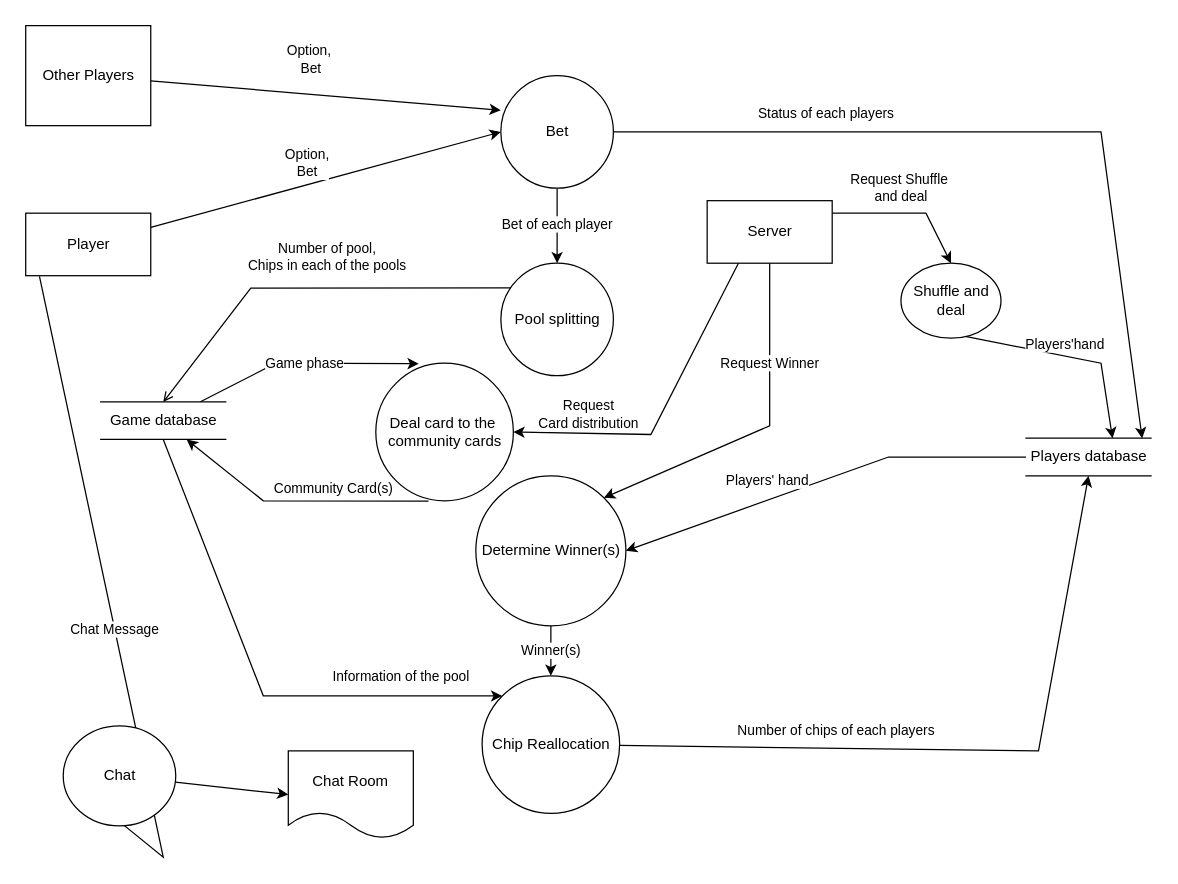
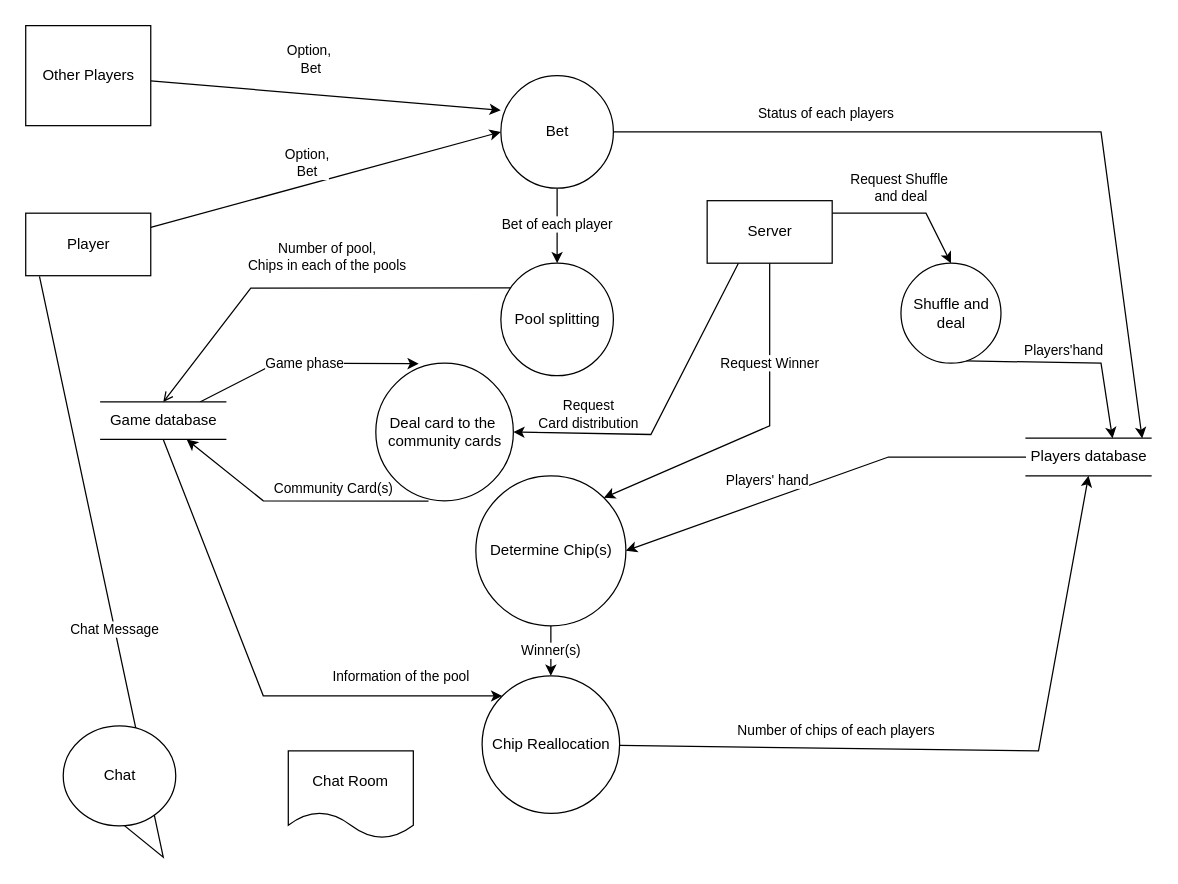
(951, 301) -> (951, 313)
(551, 551) -> (551, 551)
(227, 788) -> none
